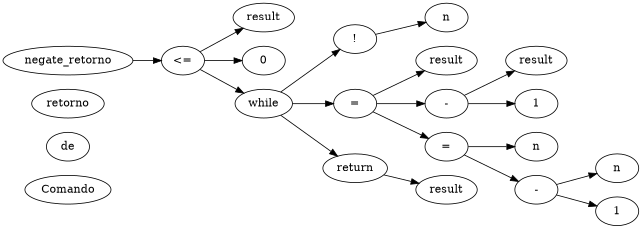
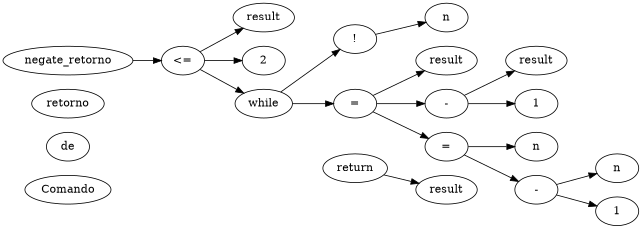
(264, 61) -> (264, 61)
(306, 133) -> none
